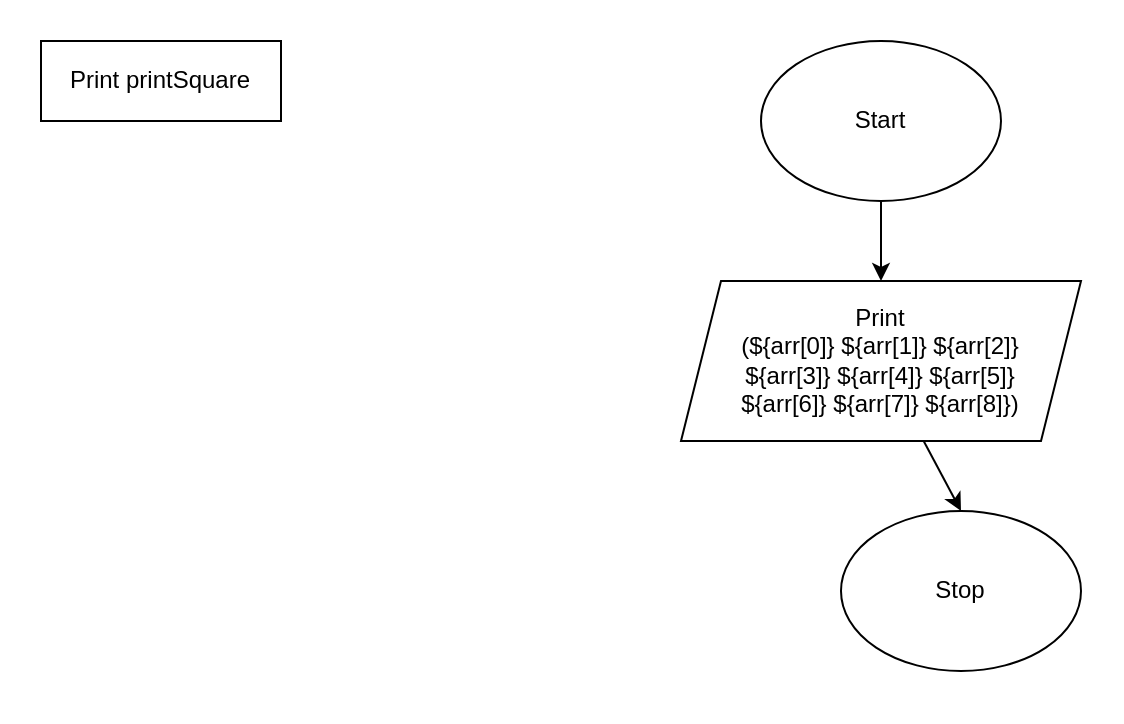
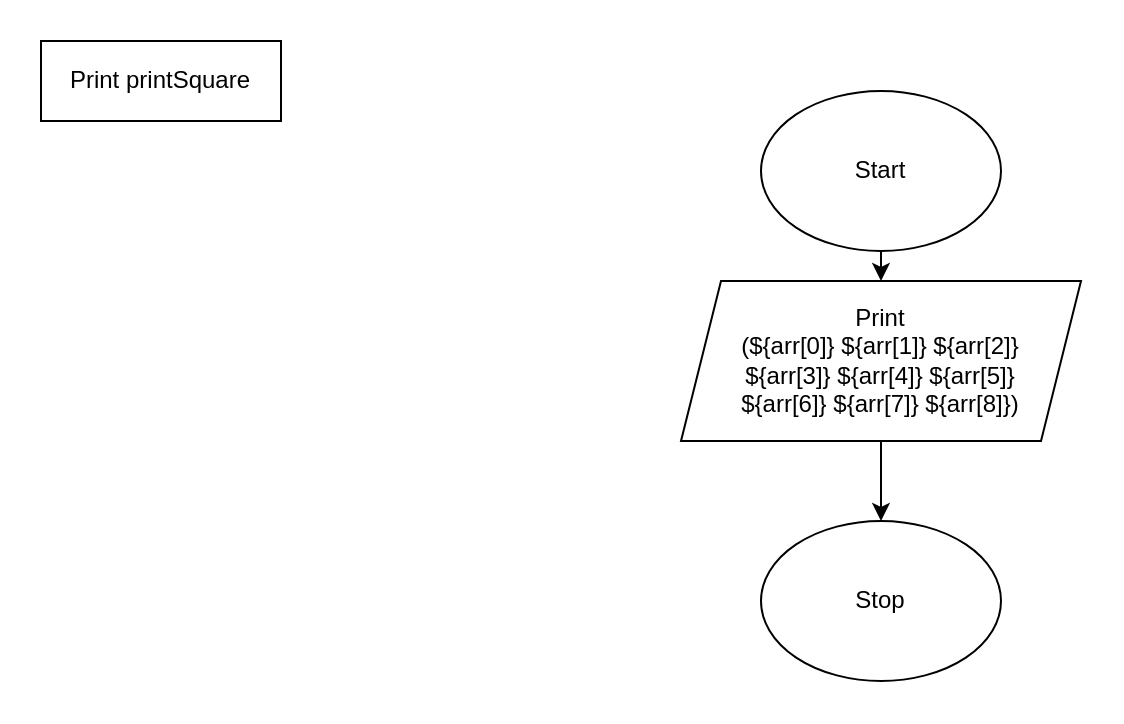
(881, 121) -> (881, 171)
(961, 591) -> (881, 601)
